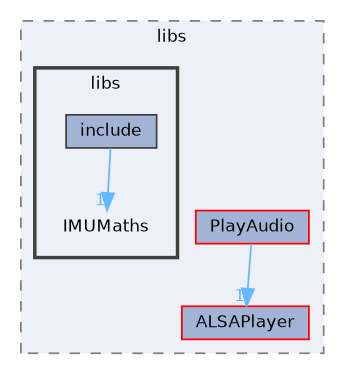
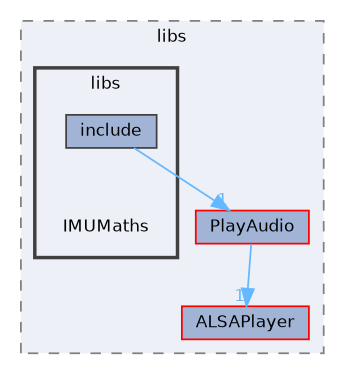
(109, 171) -> (166, 169)
